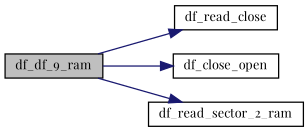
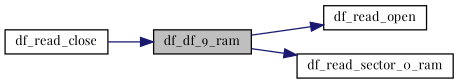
(134, 44) -> (124, 42)
(226, 66) -> (375, 18)
(226, 114) -> (375, 66)
